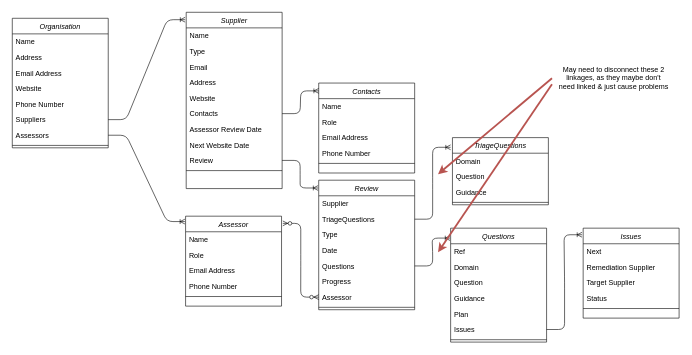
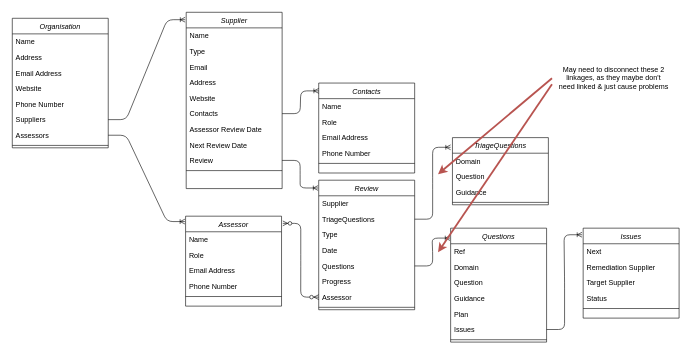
(221, 145) -> (219, 145)
